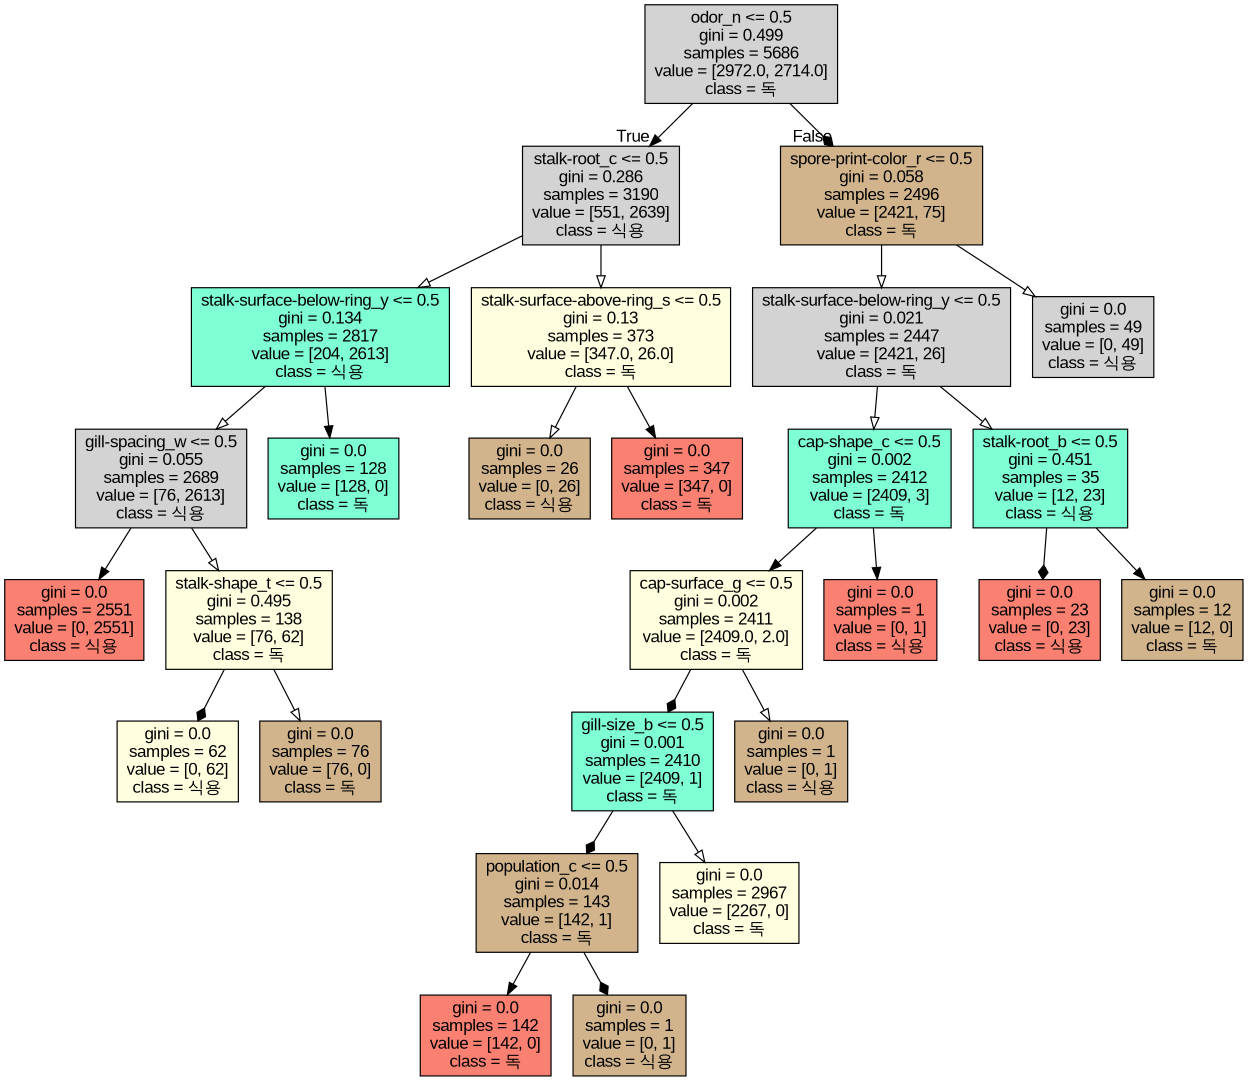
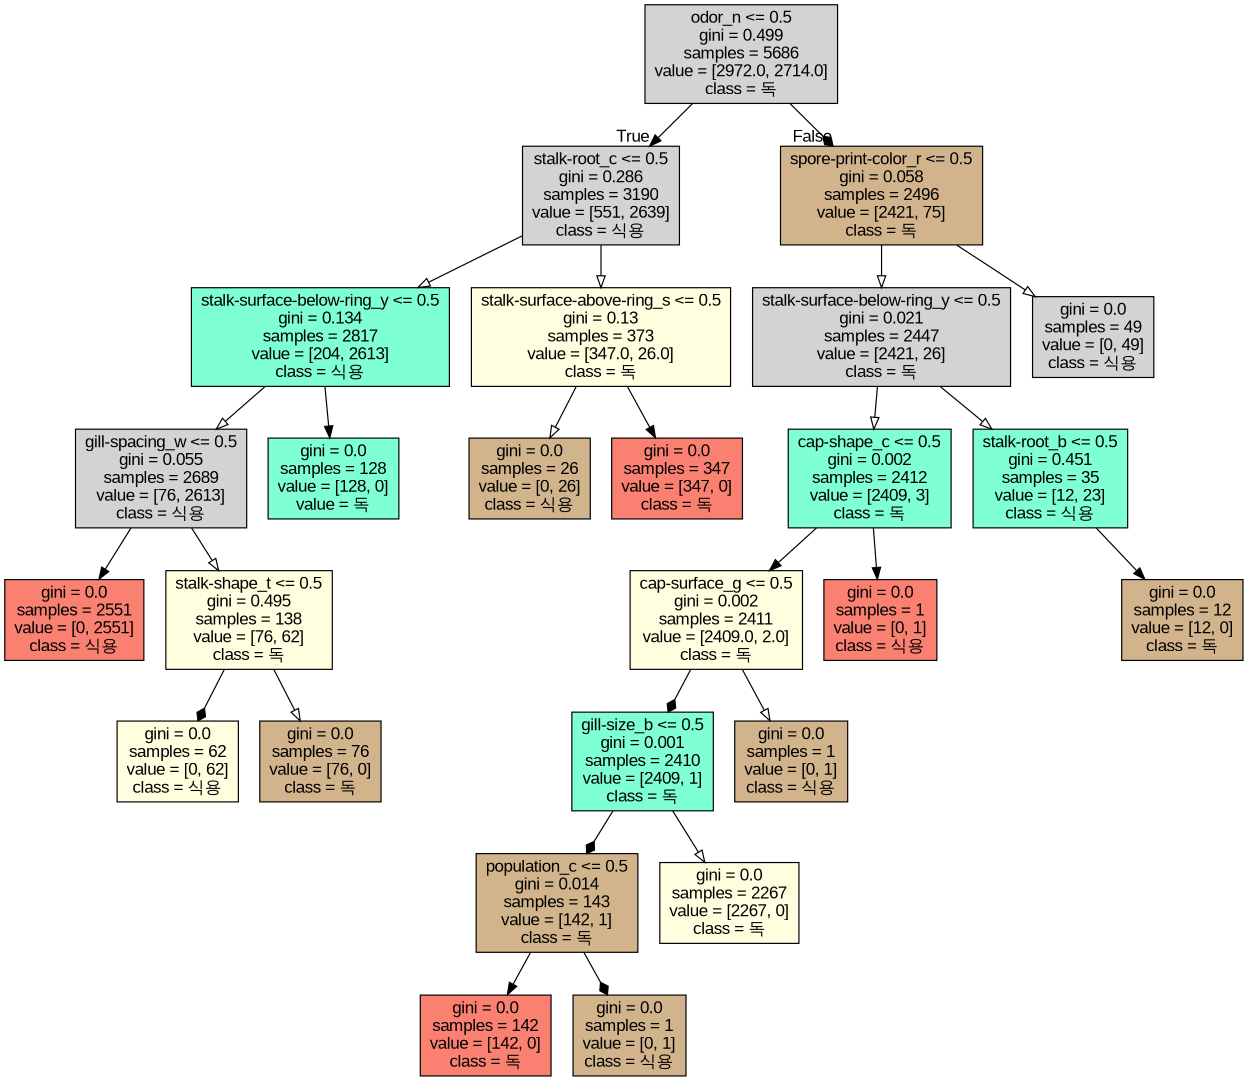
(333, 479) -> (333, 479)
(1040, 620) -> none
(729, 903) -> (729, 903)
